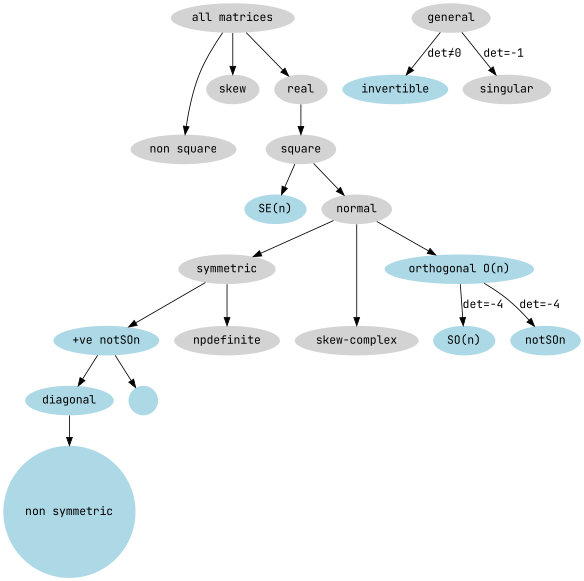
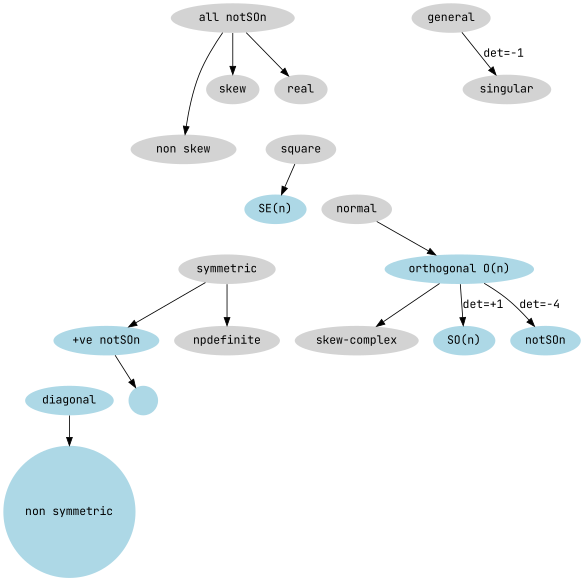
(233, 18) -> (233, 18)
(395, 89) -> none
(301, 115) -> none
(184, 149) -> (184, 149)
(326, 176) -> none
(297, 237) -> none
(357, 271) -> (411, 303)
(483, 305) -> (483, 305)
(90, 367) -> none
